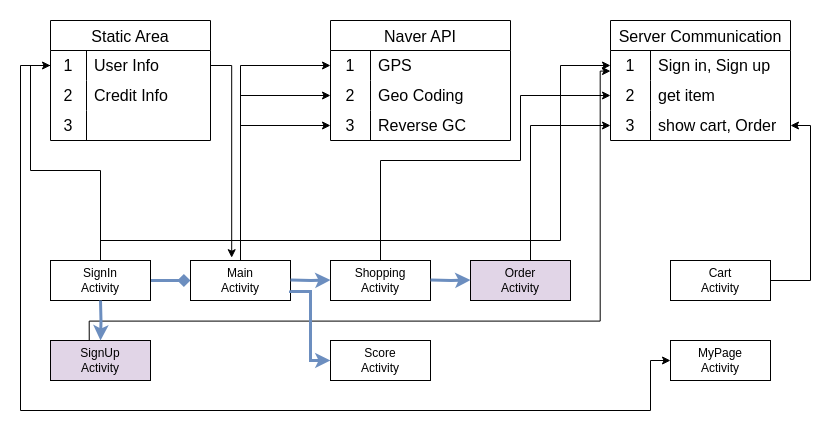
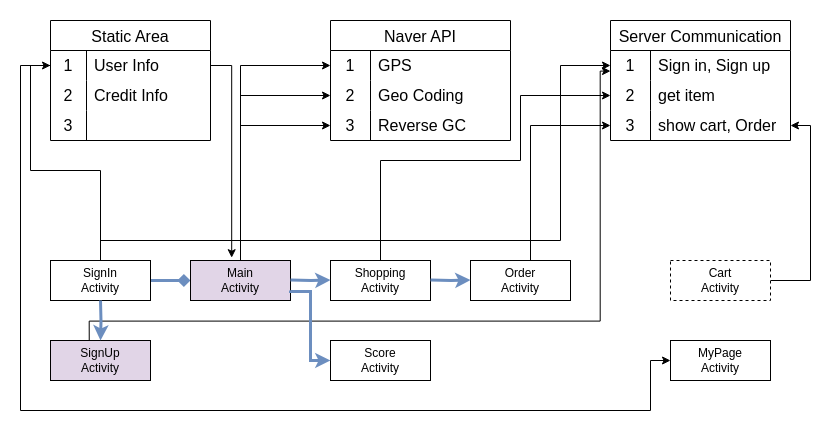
(241, 281) -> (241, 281)
(521, 281) -> (521, 281)
(721, 281) -> (721, 281)
